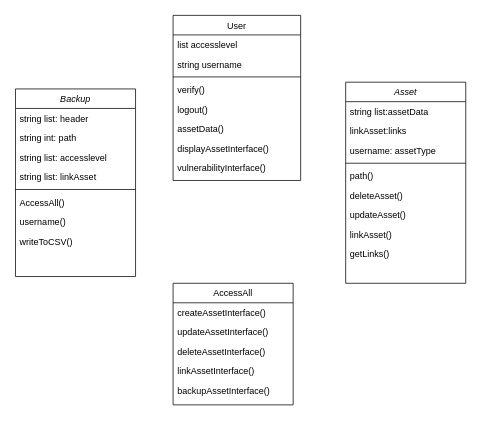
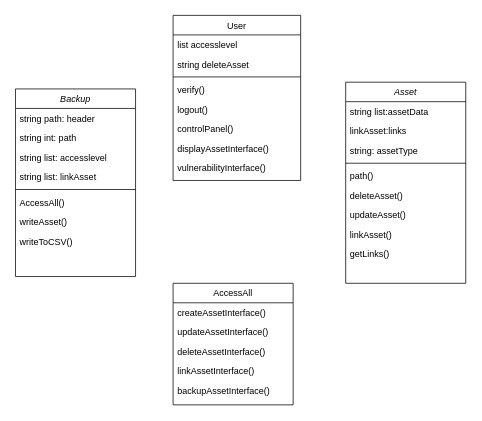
(212, 65) -> (219, 65)
(60, 119) -> (63, 119)
(205, 129) -> (210, 129)
(395, 151) -> (389, 151)
(45, 222) -> (49, 222)
